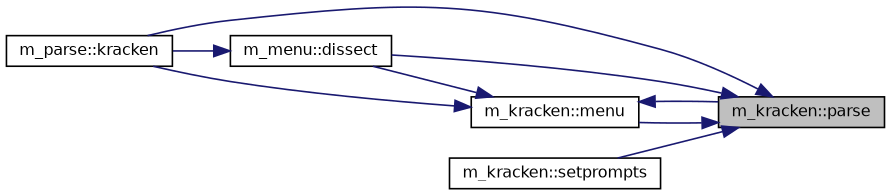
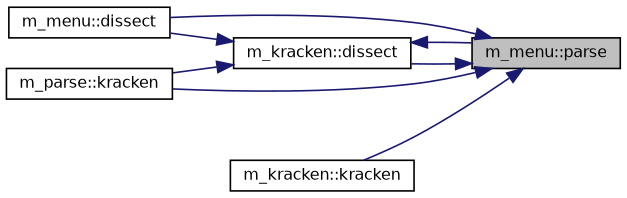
(193, 51) -> none
(555, 112) -> (322, 53)
(802, 112) -> (546, 53)
(555, 173) -> (322, 176)
